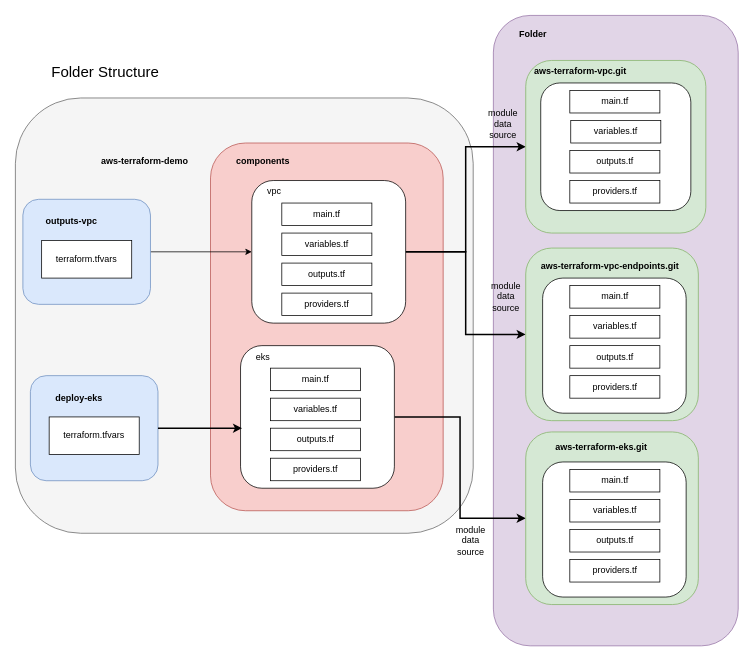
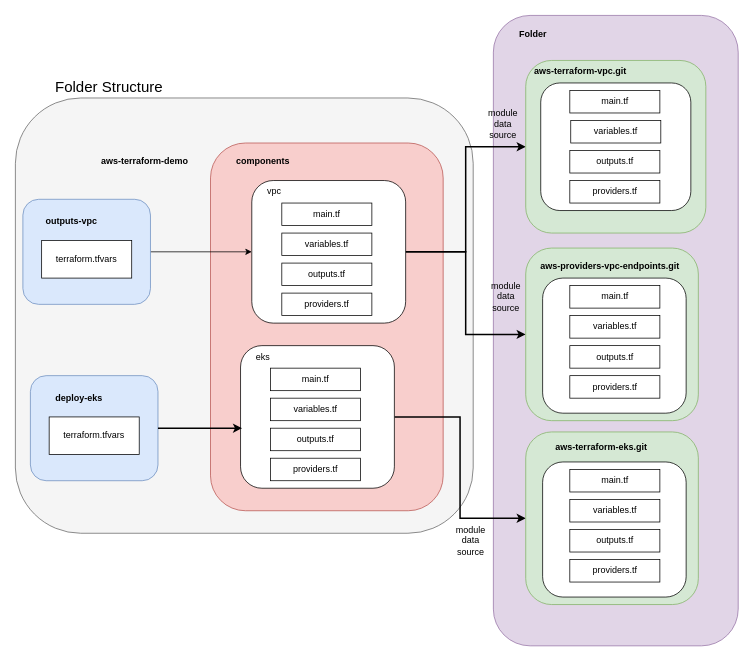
(105, 72) -> (109, 87)
(610, 267) -> (610, 267)
